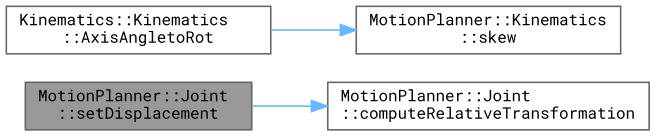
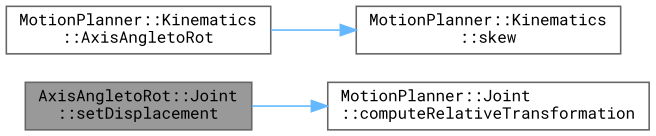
(139, 30) -> (139, 30)
(139, 106) -> (139, 106)
